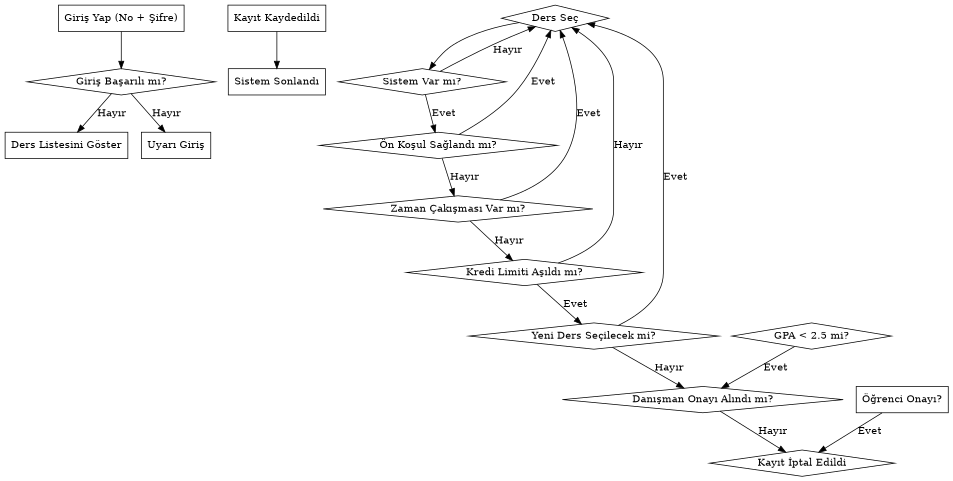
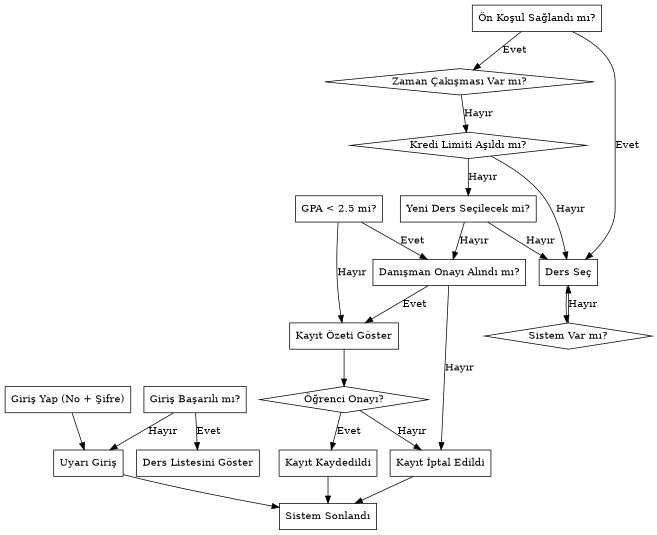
(555, 18) -> (568, 272)
(121, 46) -> (77, 428)
(121, 82) -> (195, 400)
(429, 110) -> none
(112, 114) -> (209, 431)
(573, 137) -> none
(438, 145) -> (537, 18)
(465, 177) -> (515, 50)
(676, 177) -> (541, 241)
(576, 304) -> (483, 177)
none -> (344, 336)
(594, 336) -> (468, 209)
(812, 336) -> (339, 209)
(703, 400) -> (449, 272)
(902, 400) -> (344, 400)
none -> (337, 427)
(870, 431) -> (412, 431)
(802, 463) -> (441, 463)
none -> (388, 488)
none -> (197, 492)
